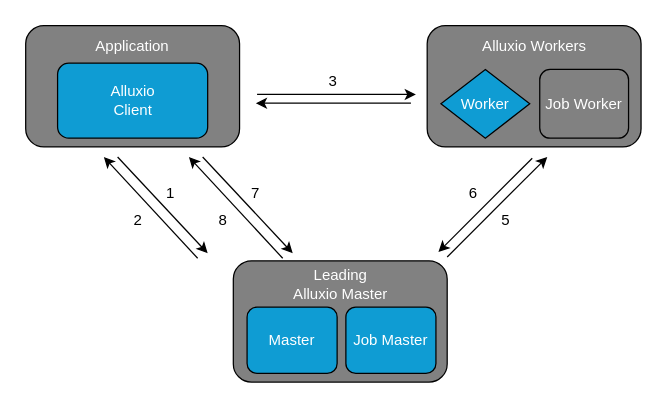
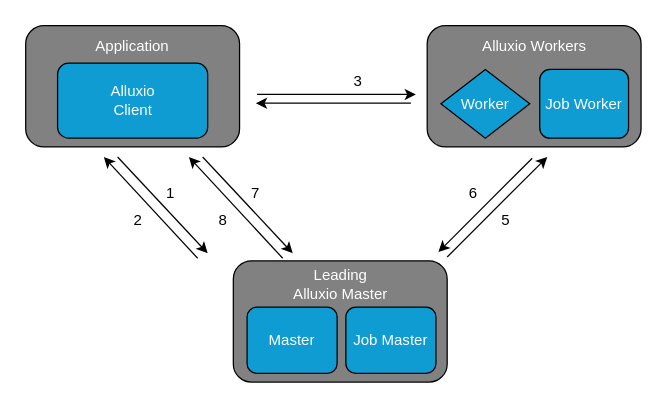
(333, 82) -> (358, 82)
(584, 104) -> (584, 104)
